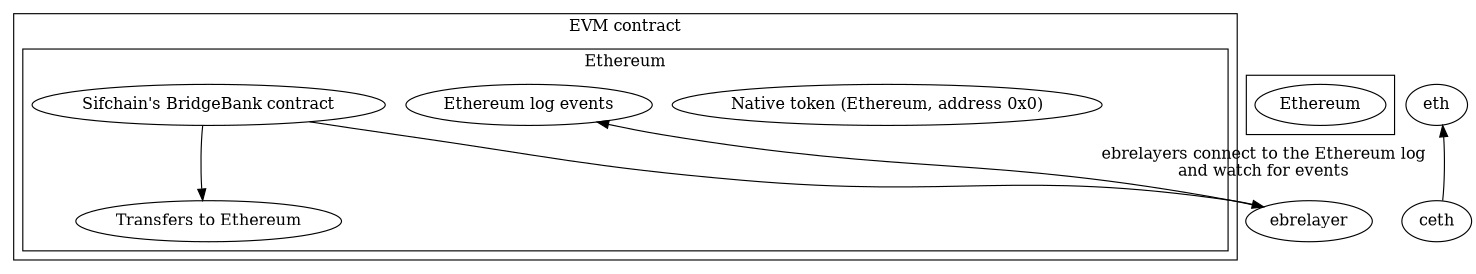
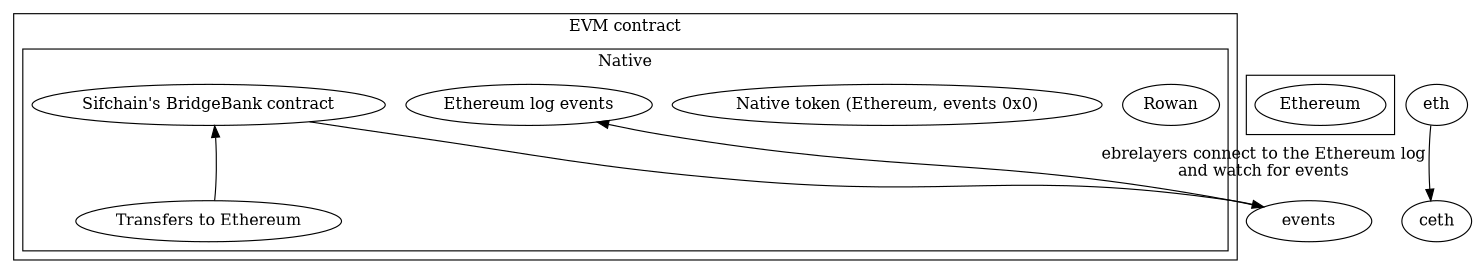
(625, 62) -> (625, 62)
(887, 105) -> (887, 105)
none -> (1171, 105)
(201, 157) -> (216, 169)
(1444, 169) -> (1429, 157)
(1309, 221) -> (1309, 221)
